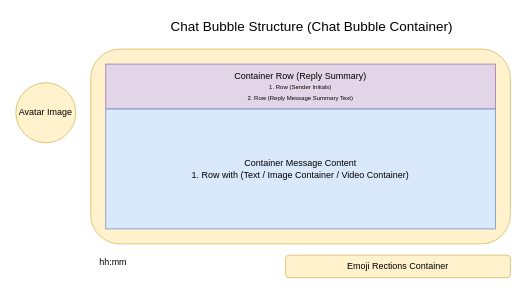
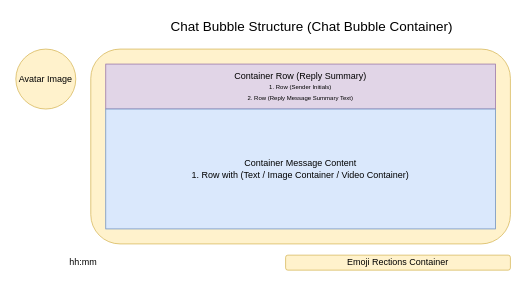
(45, 113) -> (45, 79)
(113, 263) -> (83, 263)
(398, 267) -> (398, 263)
